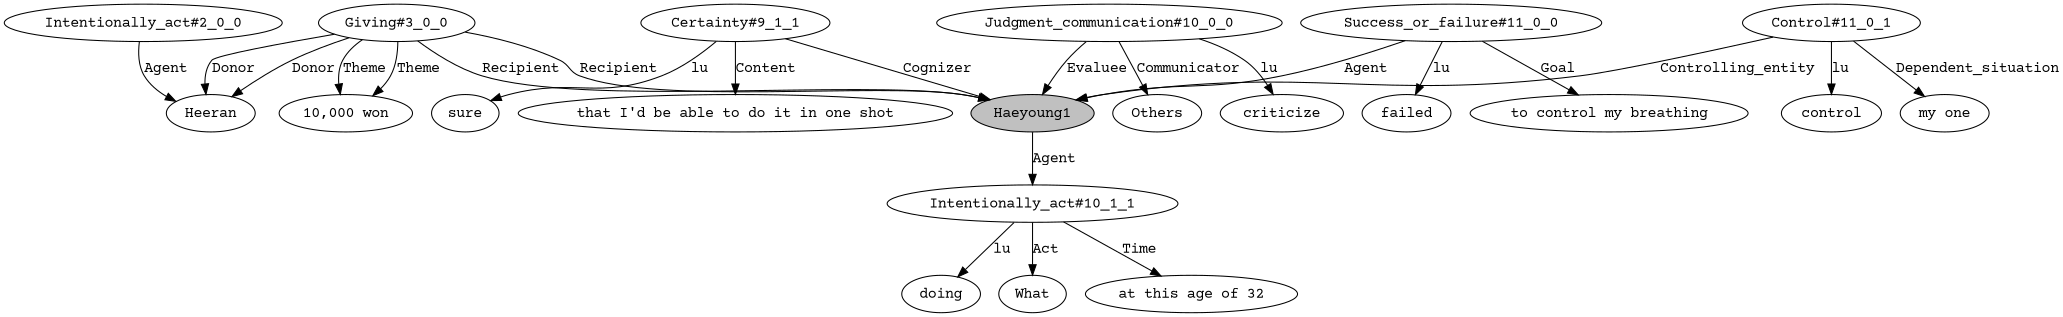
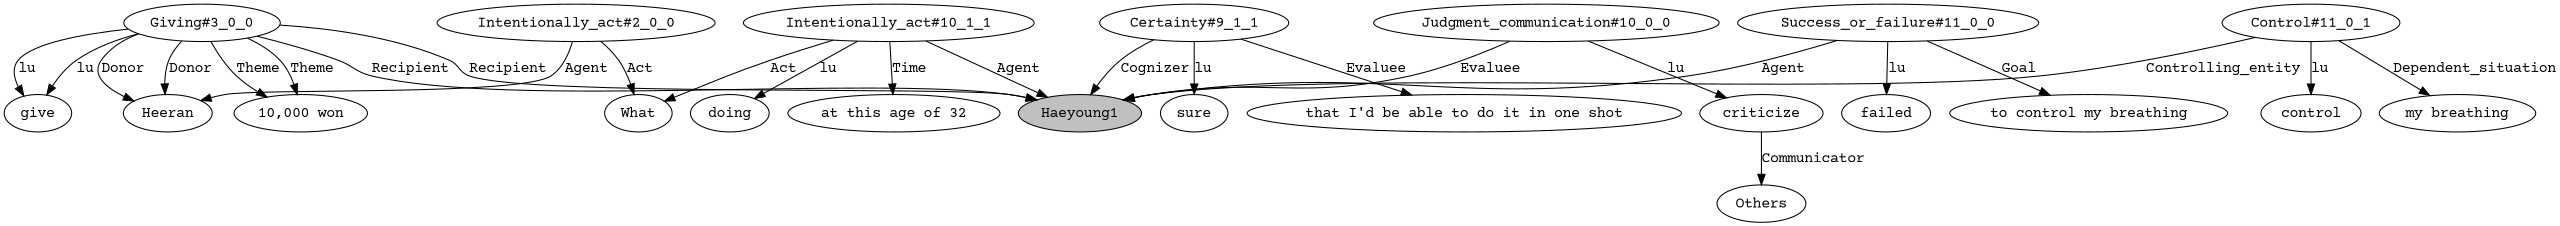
none -> (619, 61)
(1131, 64) -> (1761, 153)
(766, 68) -> (1376, 68)
none -> (38, 113)
(1945, 113) -> (2457, 113)
(1033, 153) -> (982, 67)
